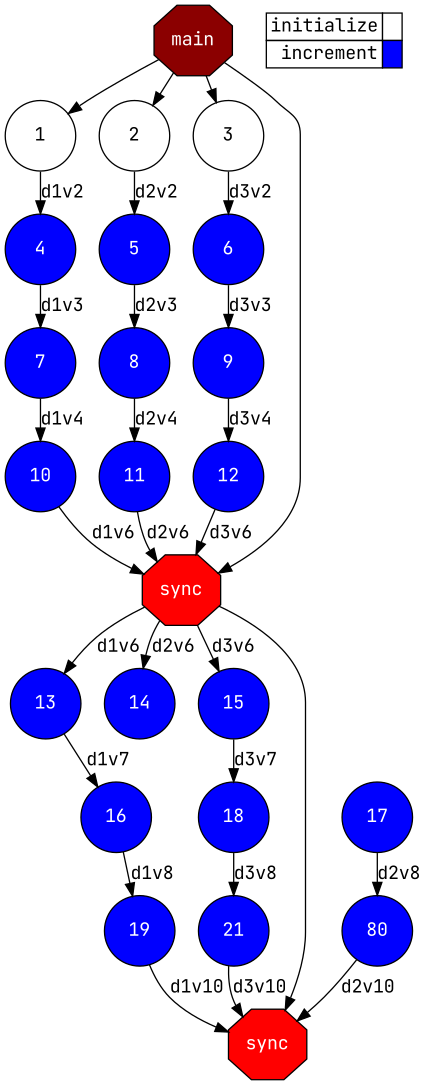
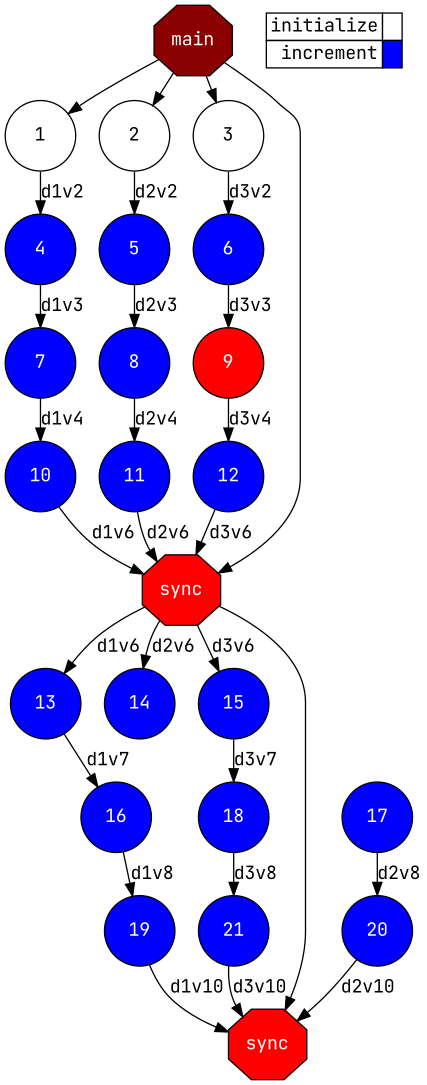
(228, 363) -> (228, 363)
(377, 931) -> (377, 931)
